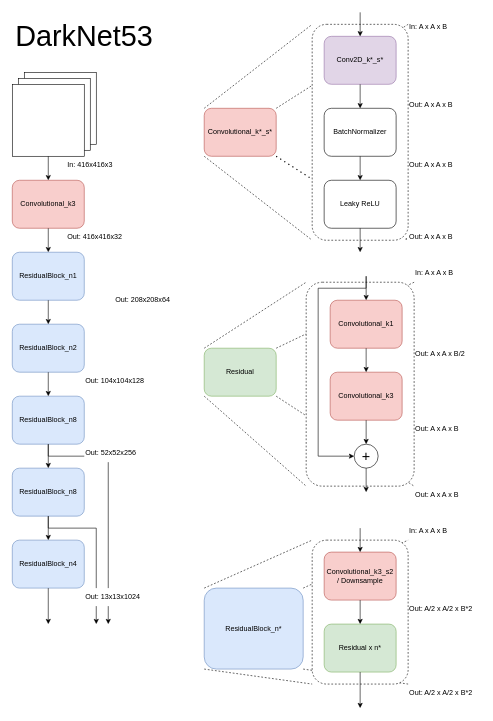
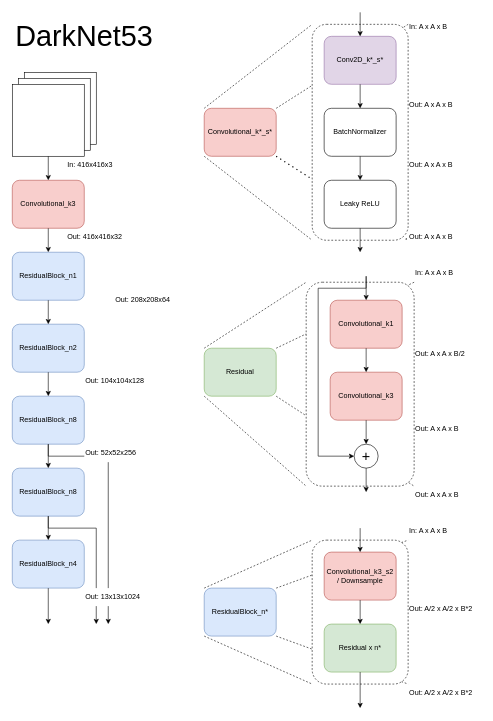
(254, 629) -> (240, 612)
